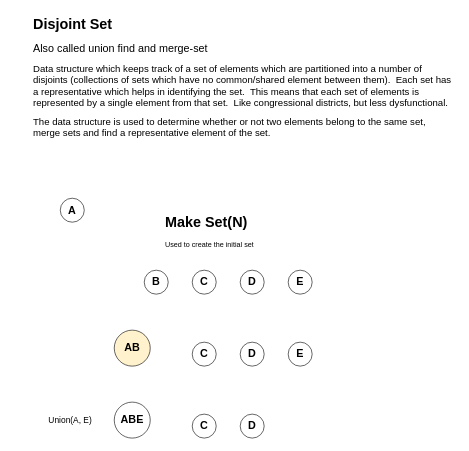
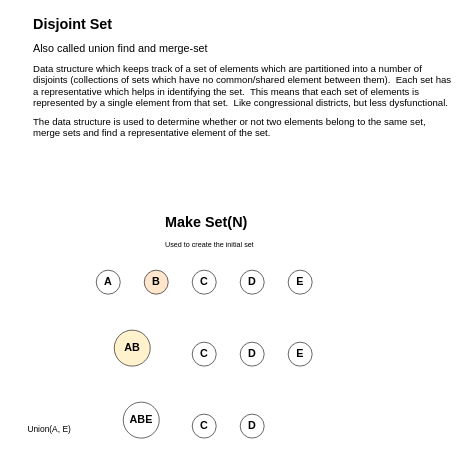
(72, 210) -> (108, 282)
(156, 282) -> (156, 282)
(63, 420) -> (42, 429)
(132, 420) -> (141, 420)
